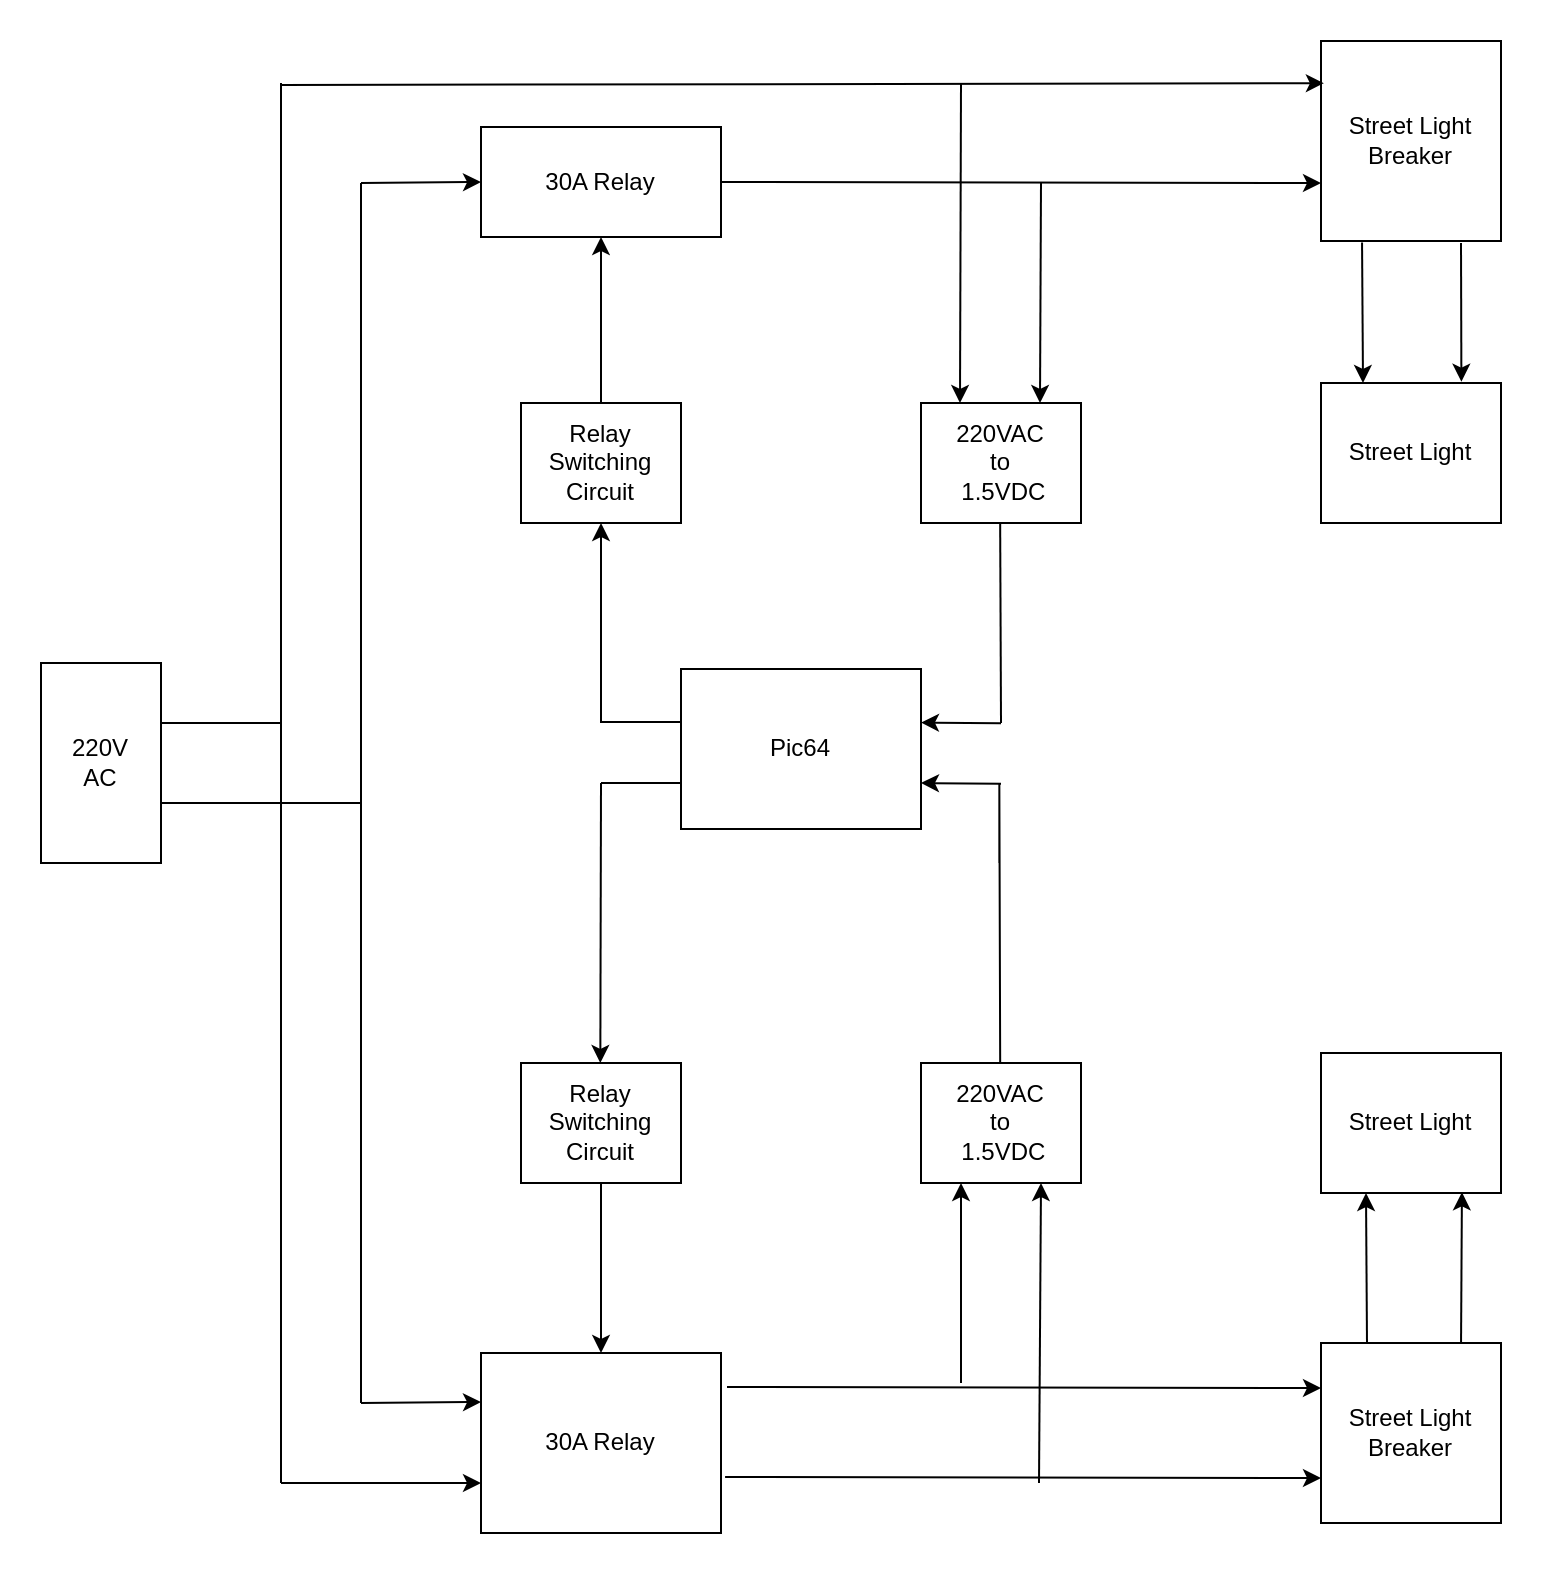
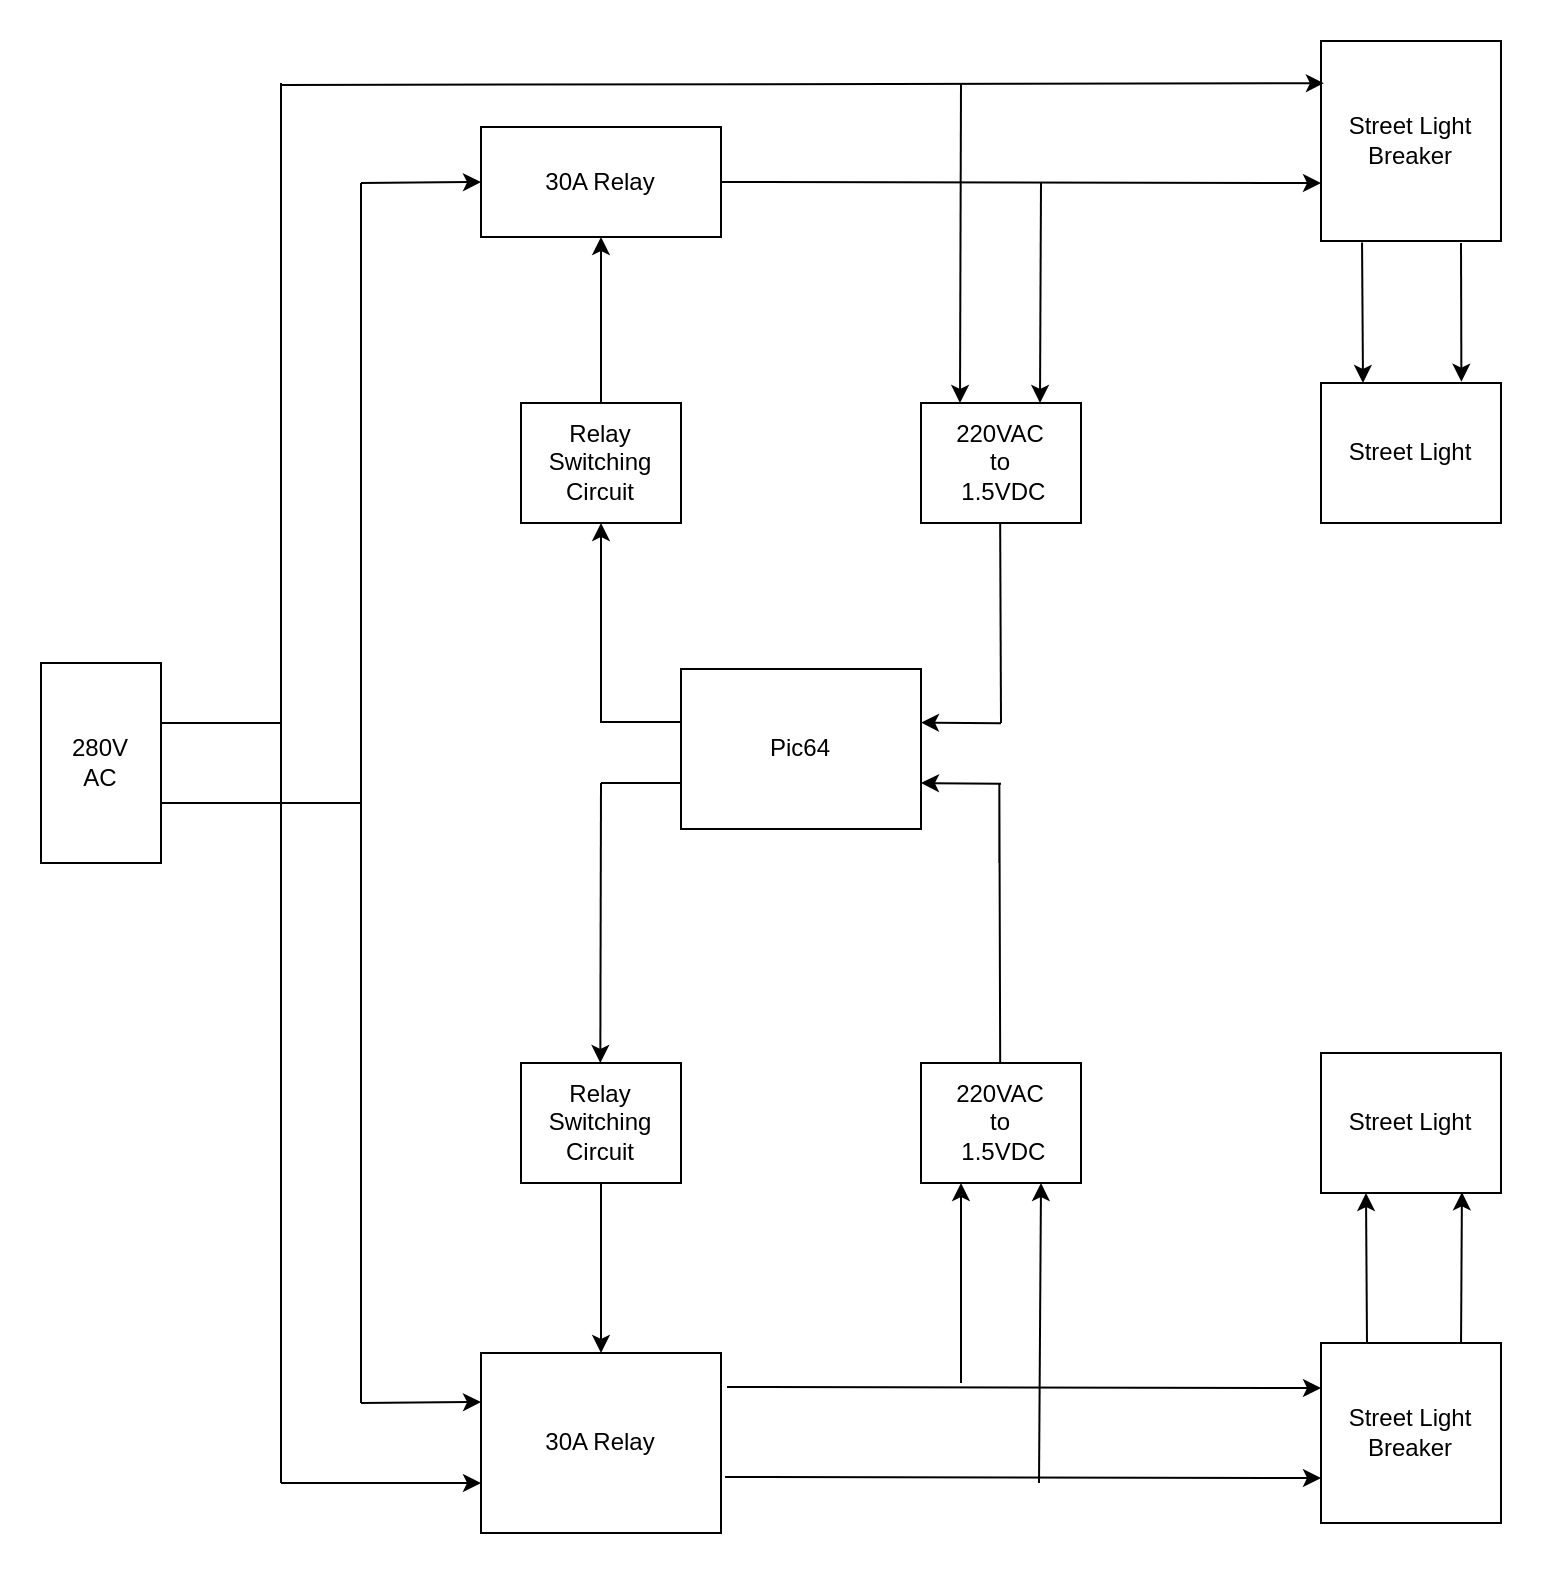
(101, 763) -> (101, 763)
